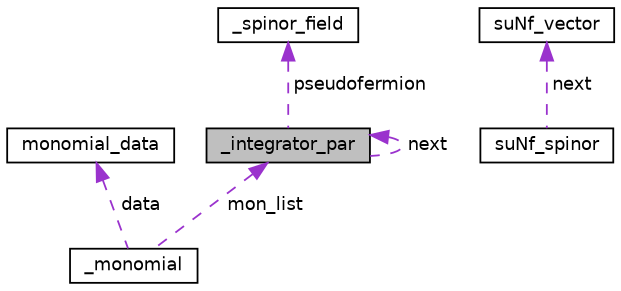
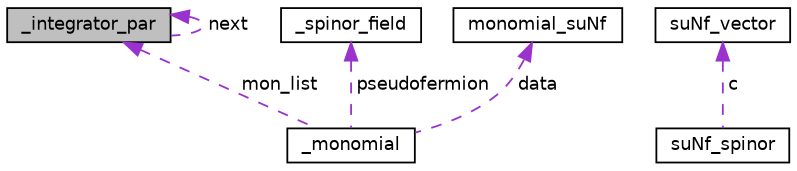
(569, 85) -> (731, 85)
(288, 95) -> (351, 95)
(91, 145) -> (538, 25)
